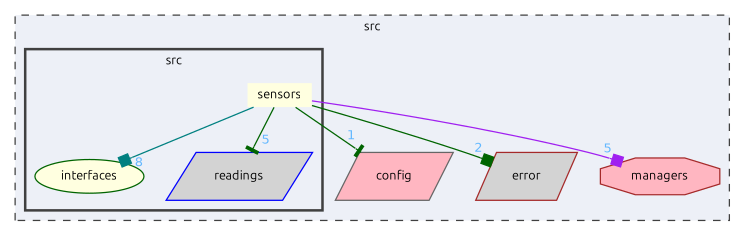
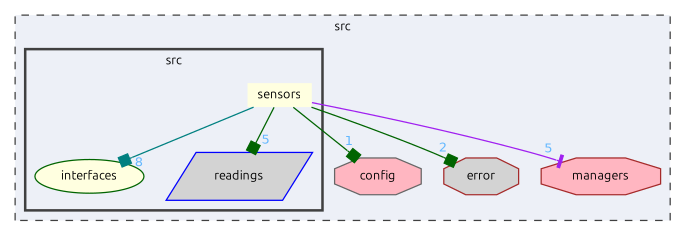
(462, 126) -> (435, 129)
(264, 127) -> (265, 124)
(331, 132) -> (314, 124)
(394, 176) -> (378, 176)
(527, 176) -> (481, 176)
